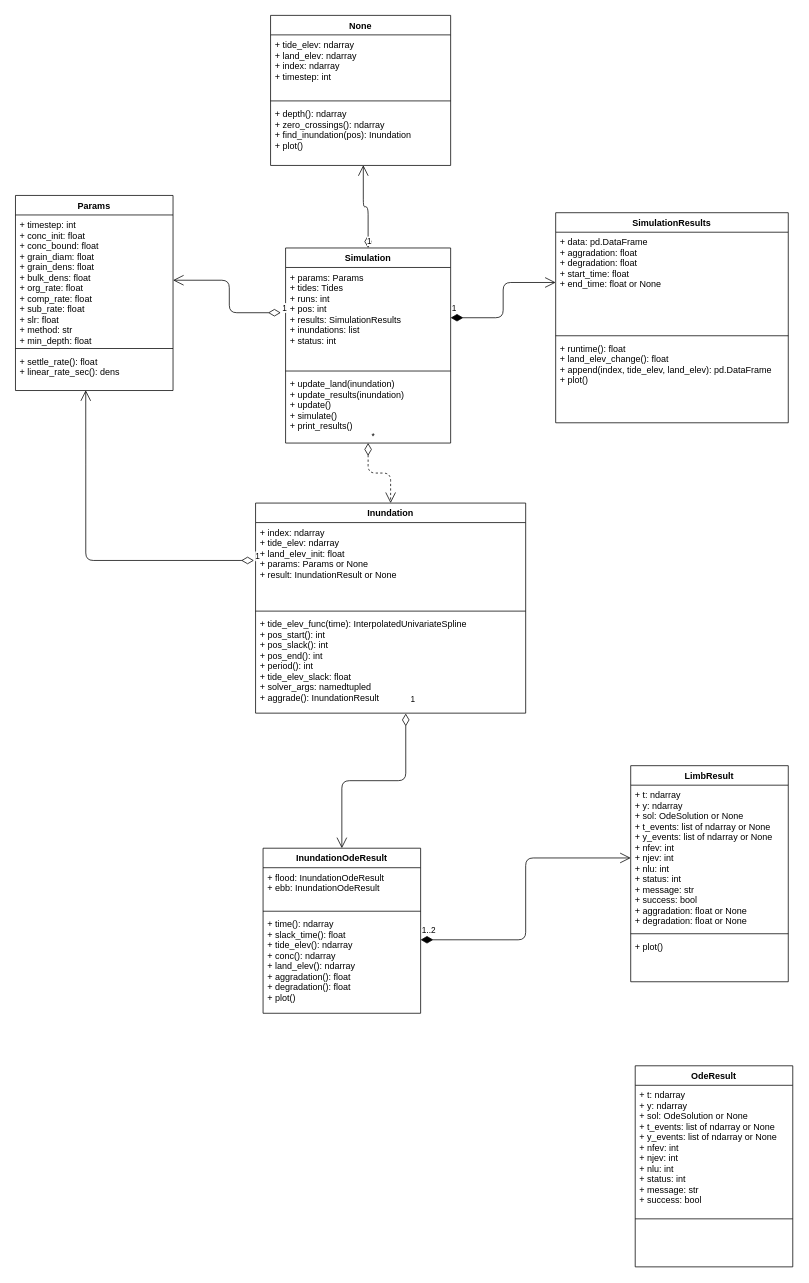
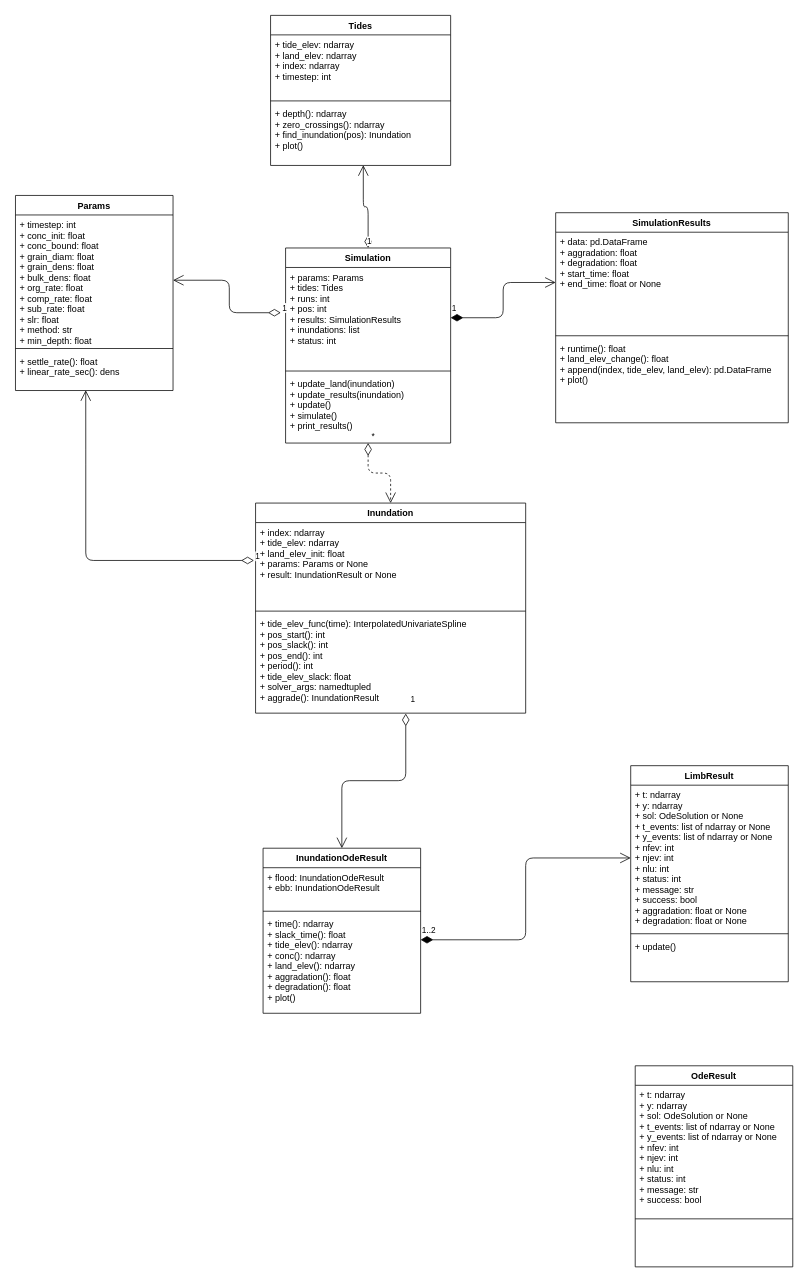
(360, 26) -> (360, 26)
(652, 947) -> (659, 947)
